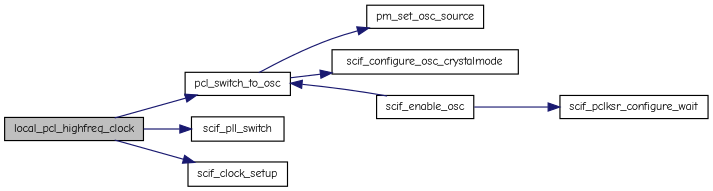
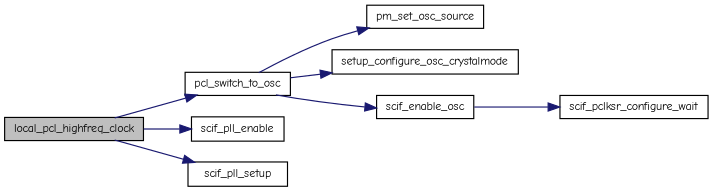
(425, 62) -> (425, 62)
(345, 89) -> (320, 102)
(238, 129) -> (238, 129)
(238, 174) -> (238, 174)
